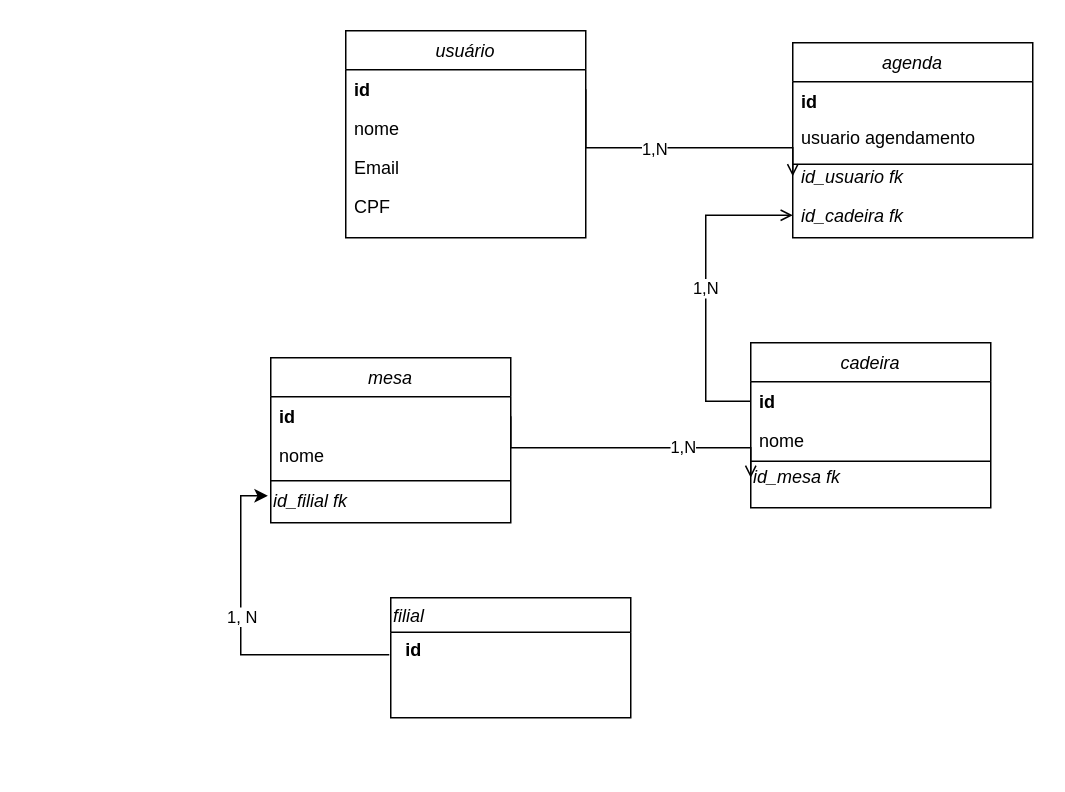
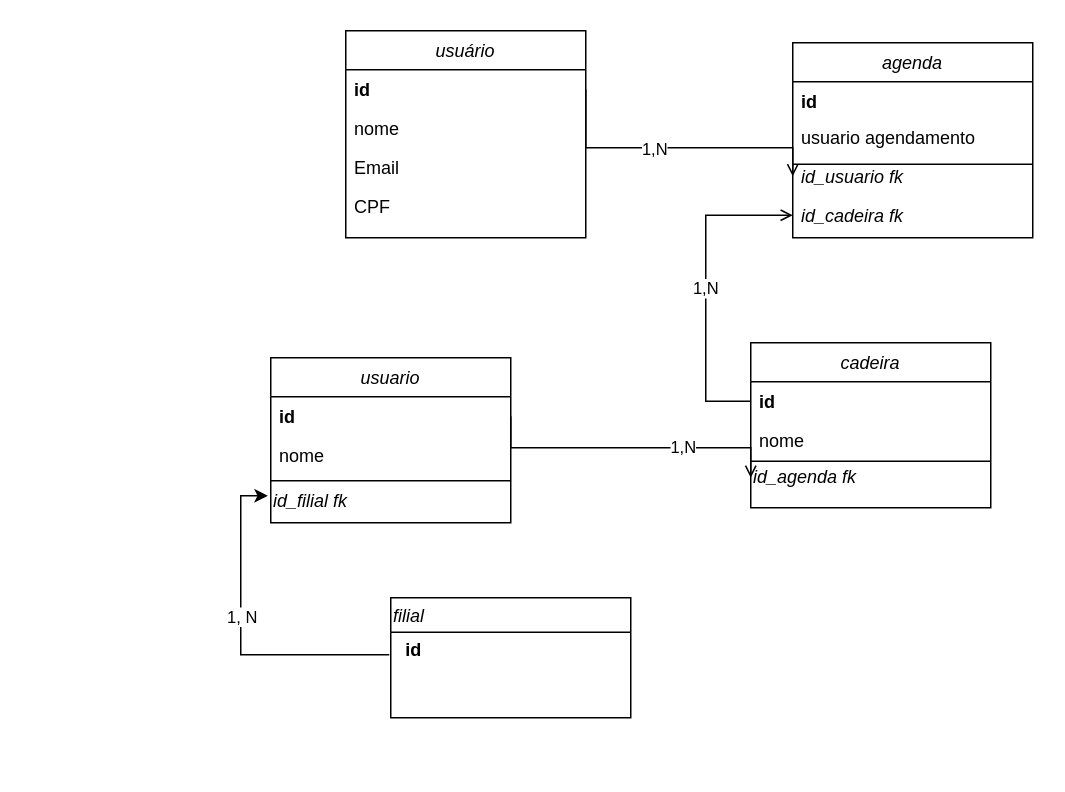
(390, 378) -> (390, 378)
(802, 478) -> (812, 478)
